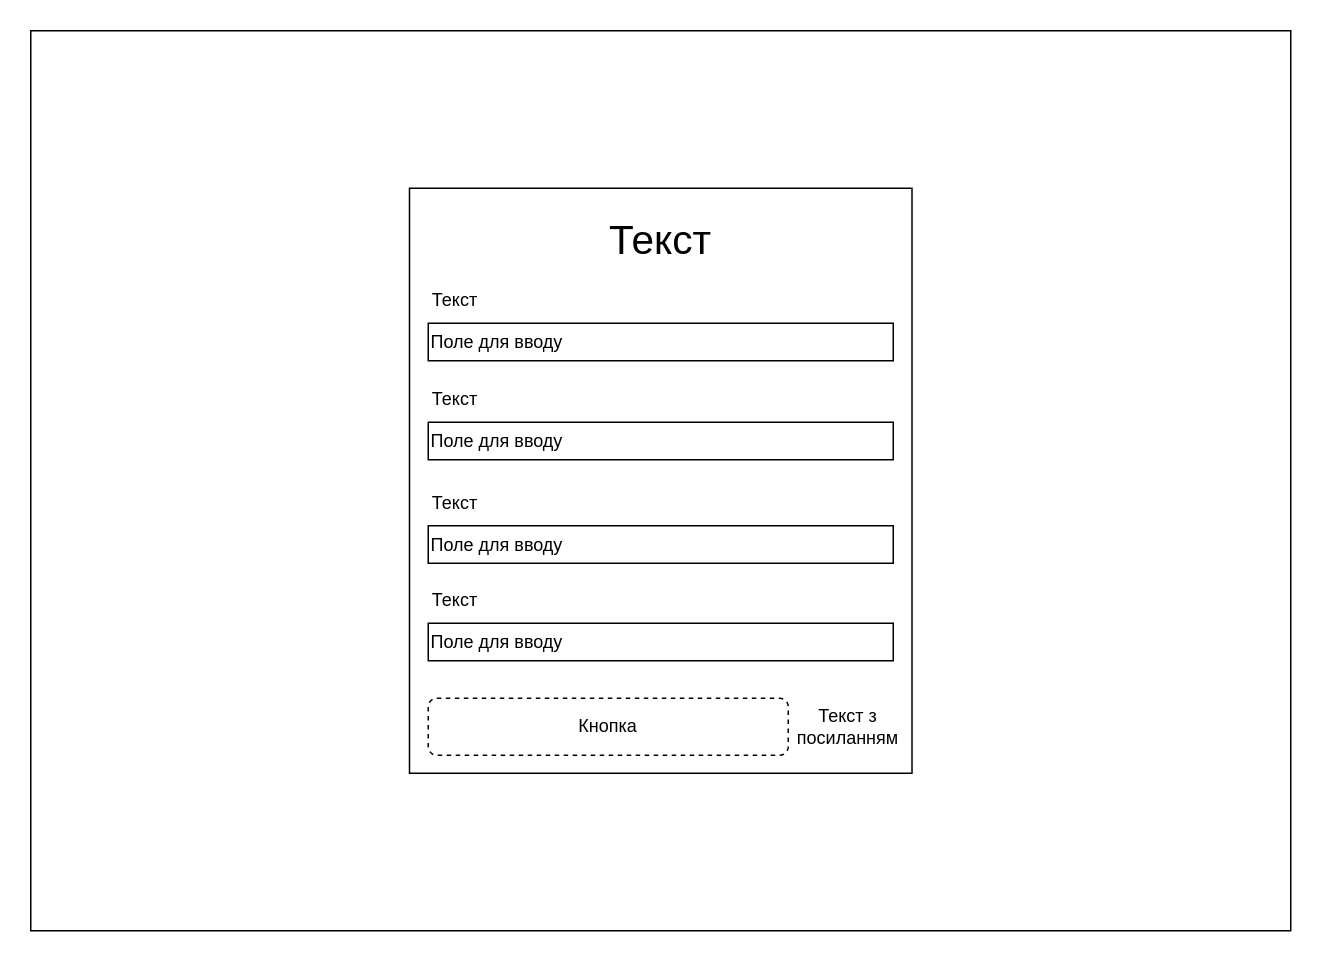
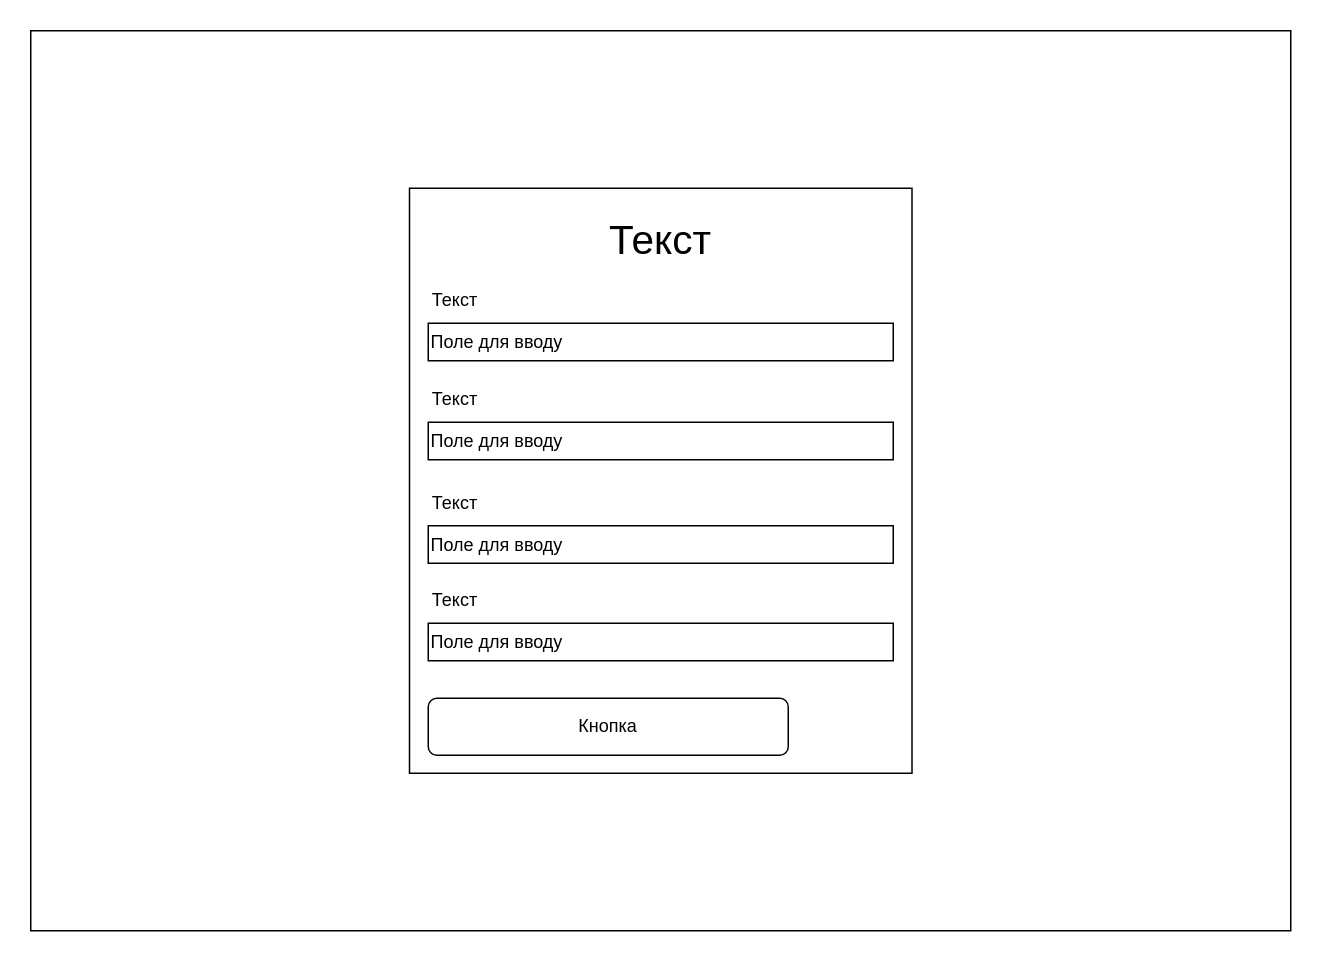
(608, 727) -> (608, 727)
(848, 727) -> none
